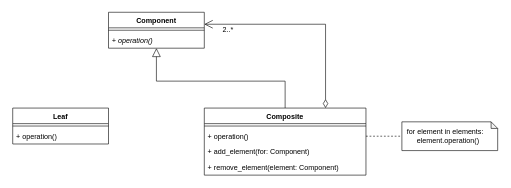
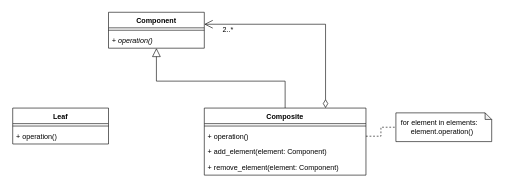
(450, 137) -> (444, 128)
(262, 152) -> (269, 152)
